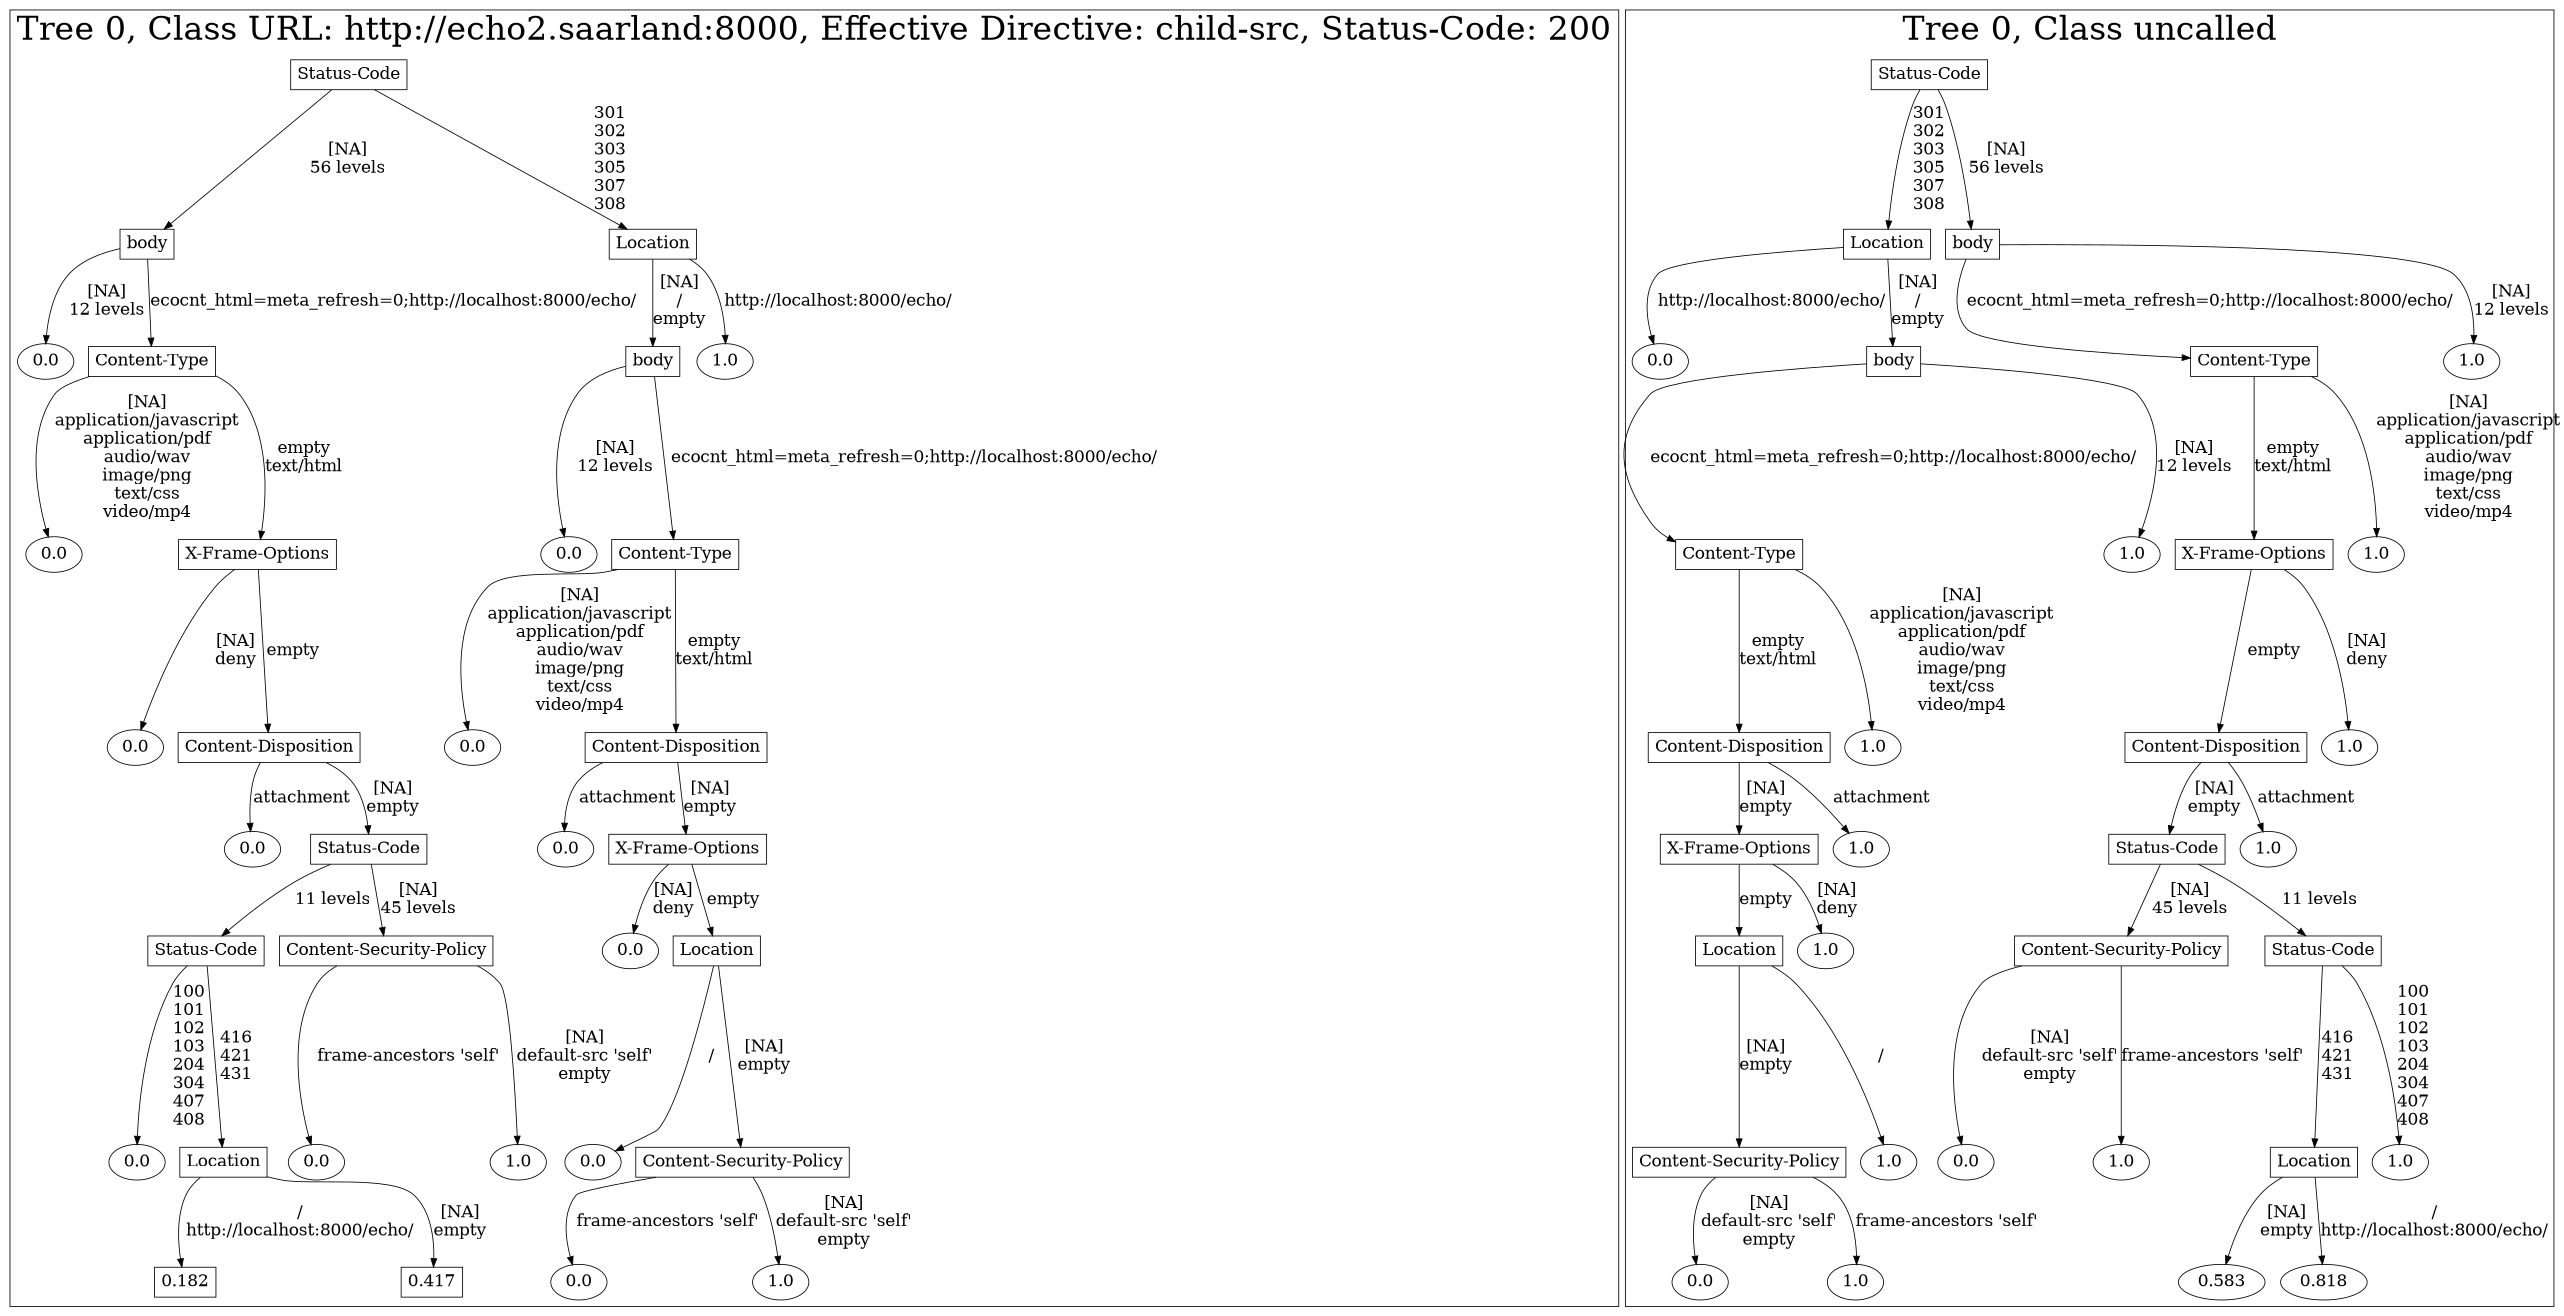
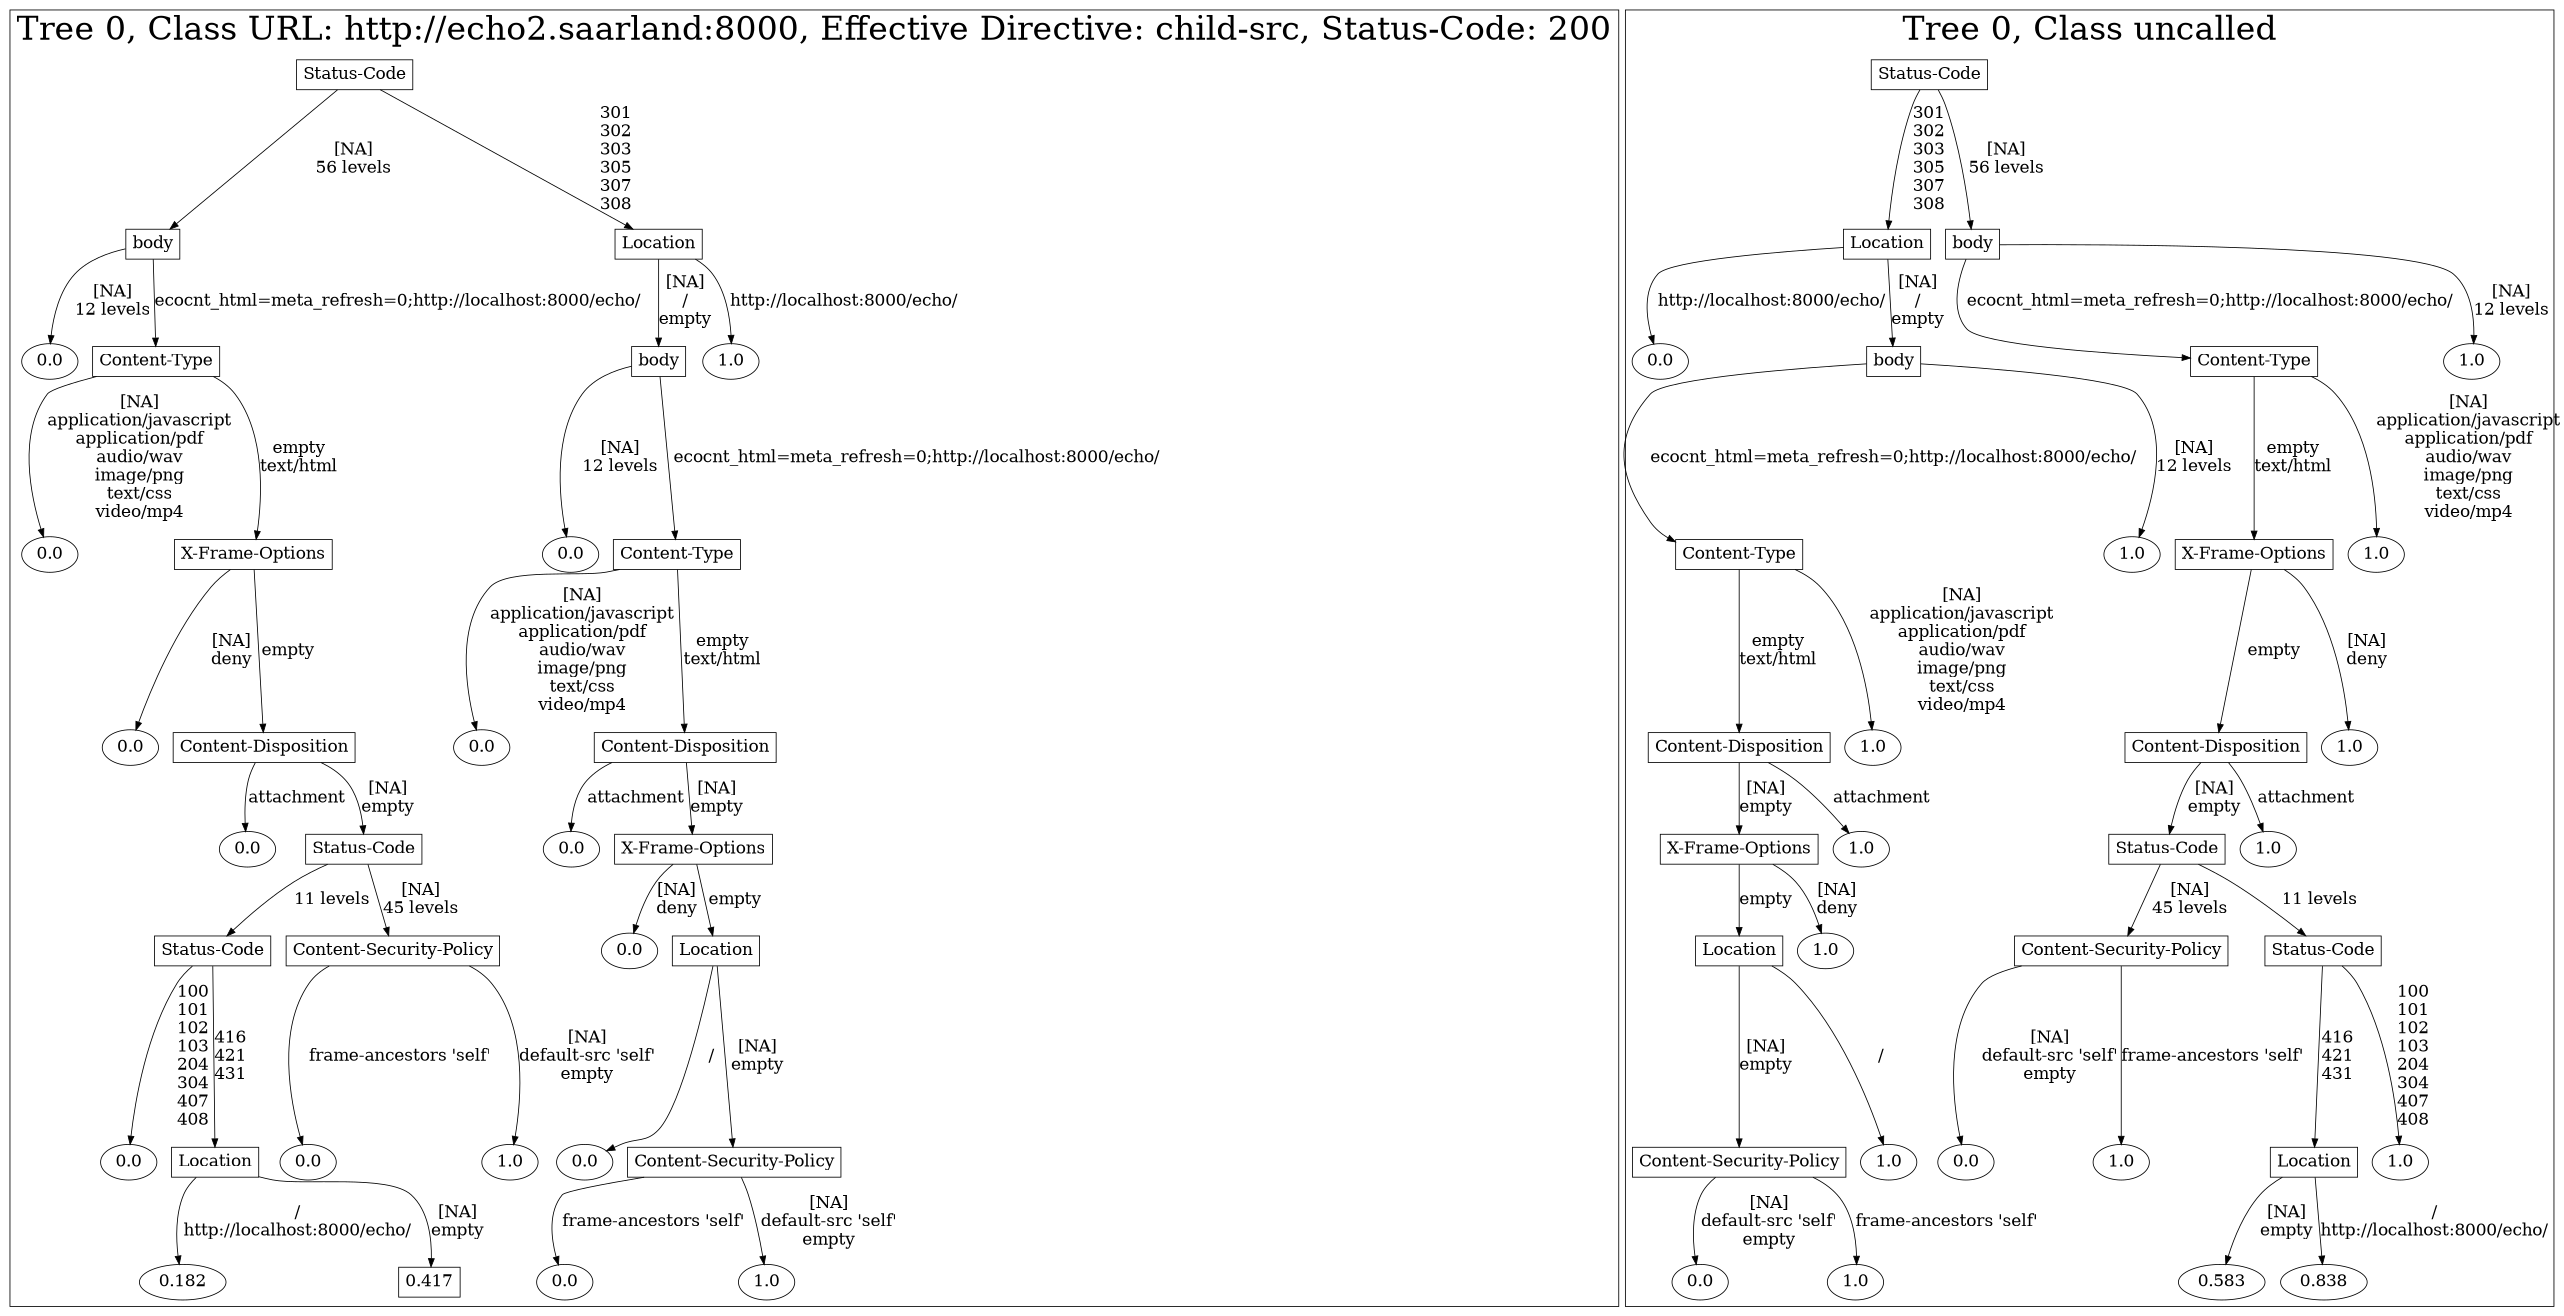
(185, 1282) -> (183, 1282)
(2324, 1282) -> (2324, 1282)
